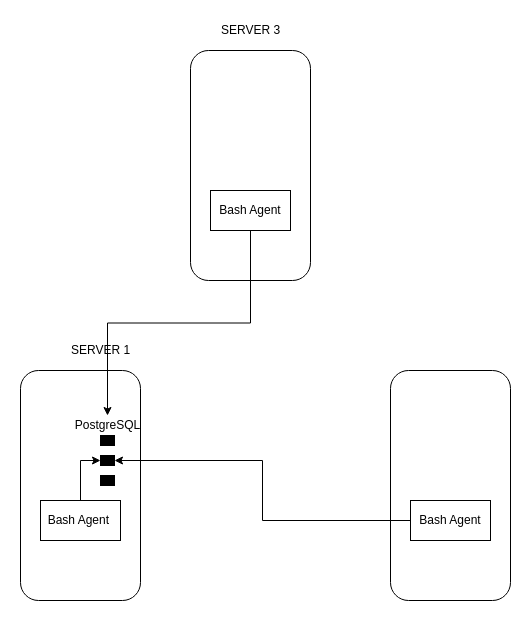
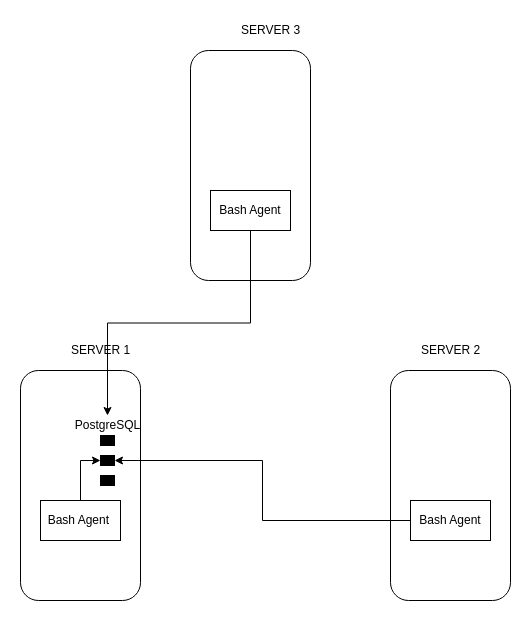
(251, 31) -> (271, 31)
none -> (451, 351)
